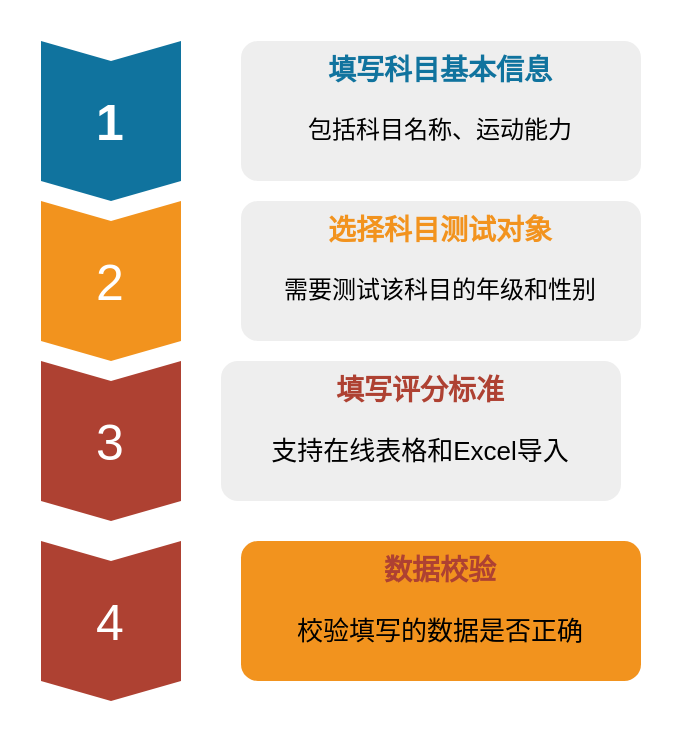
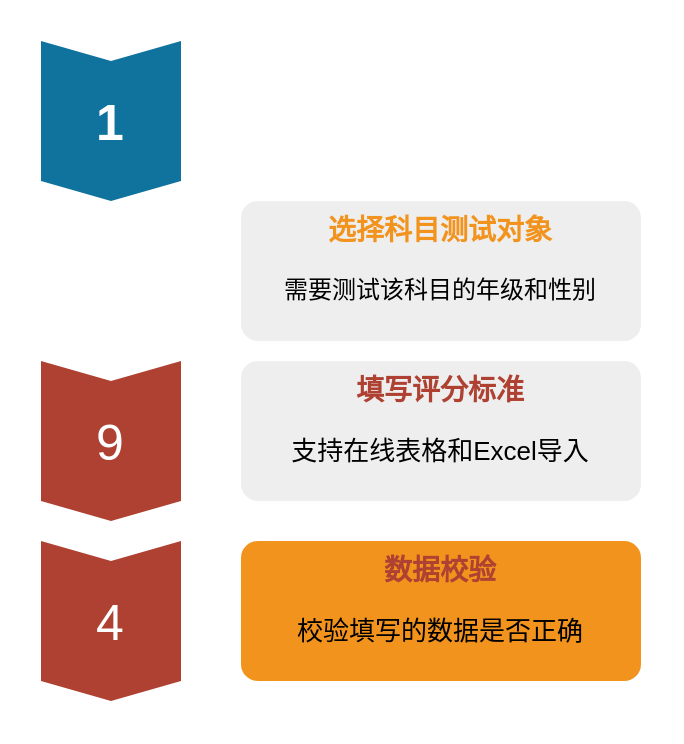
(441, 111) -> none
(111, 281) -> none
(421, 431) -> (441, 431)
(111, 441) -> (111, 441)
